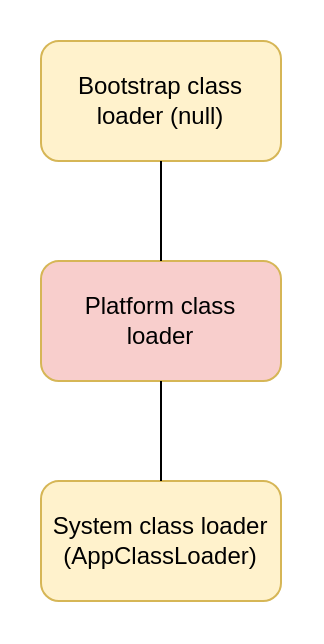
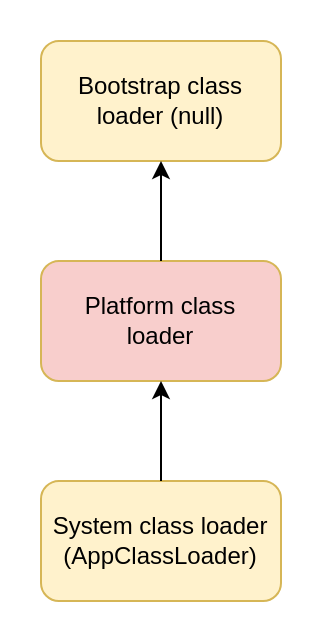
(161, 169) -> (161, 176)
(161, 389) -> (161, 396)
